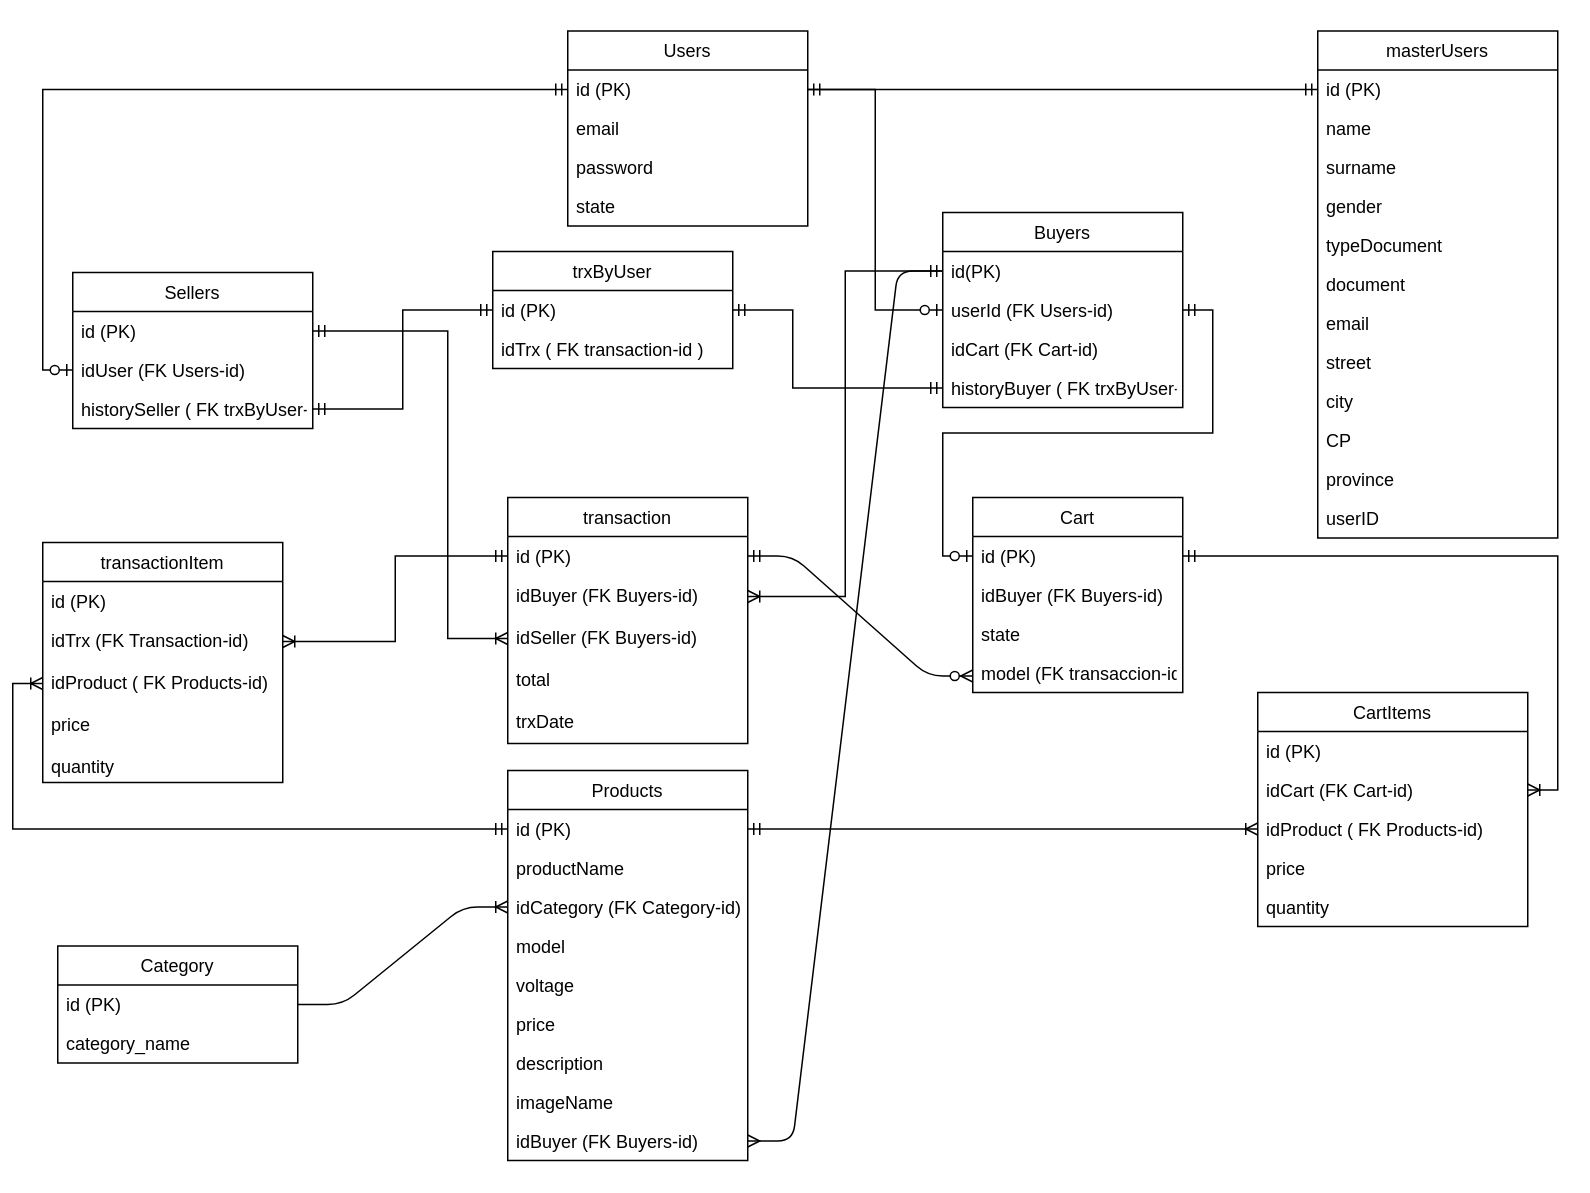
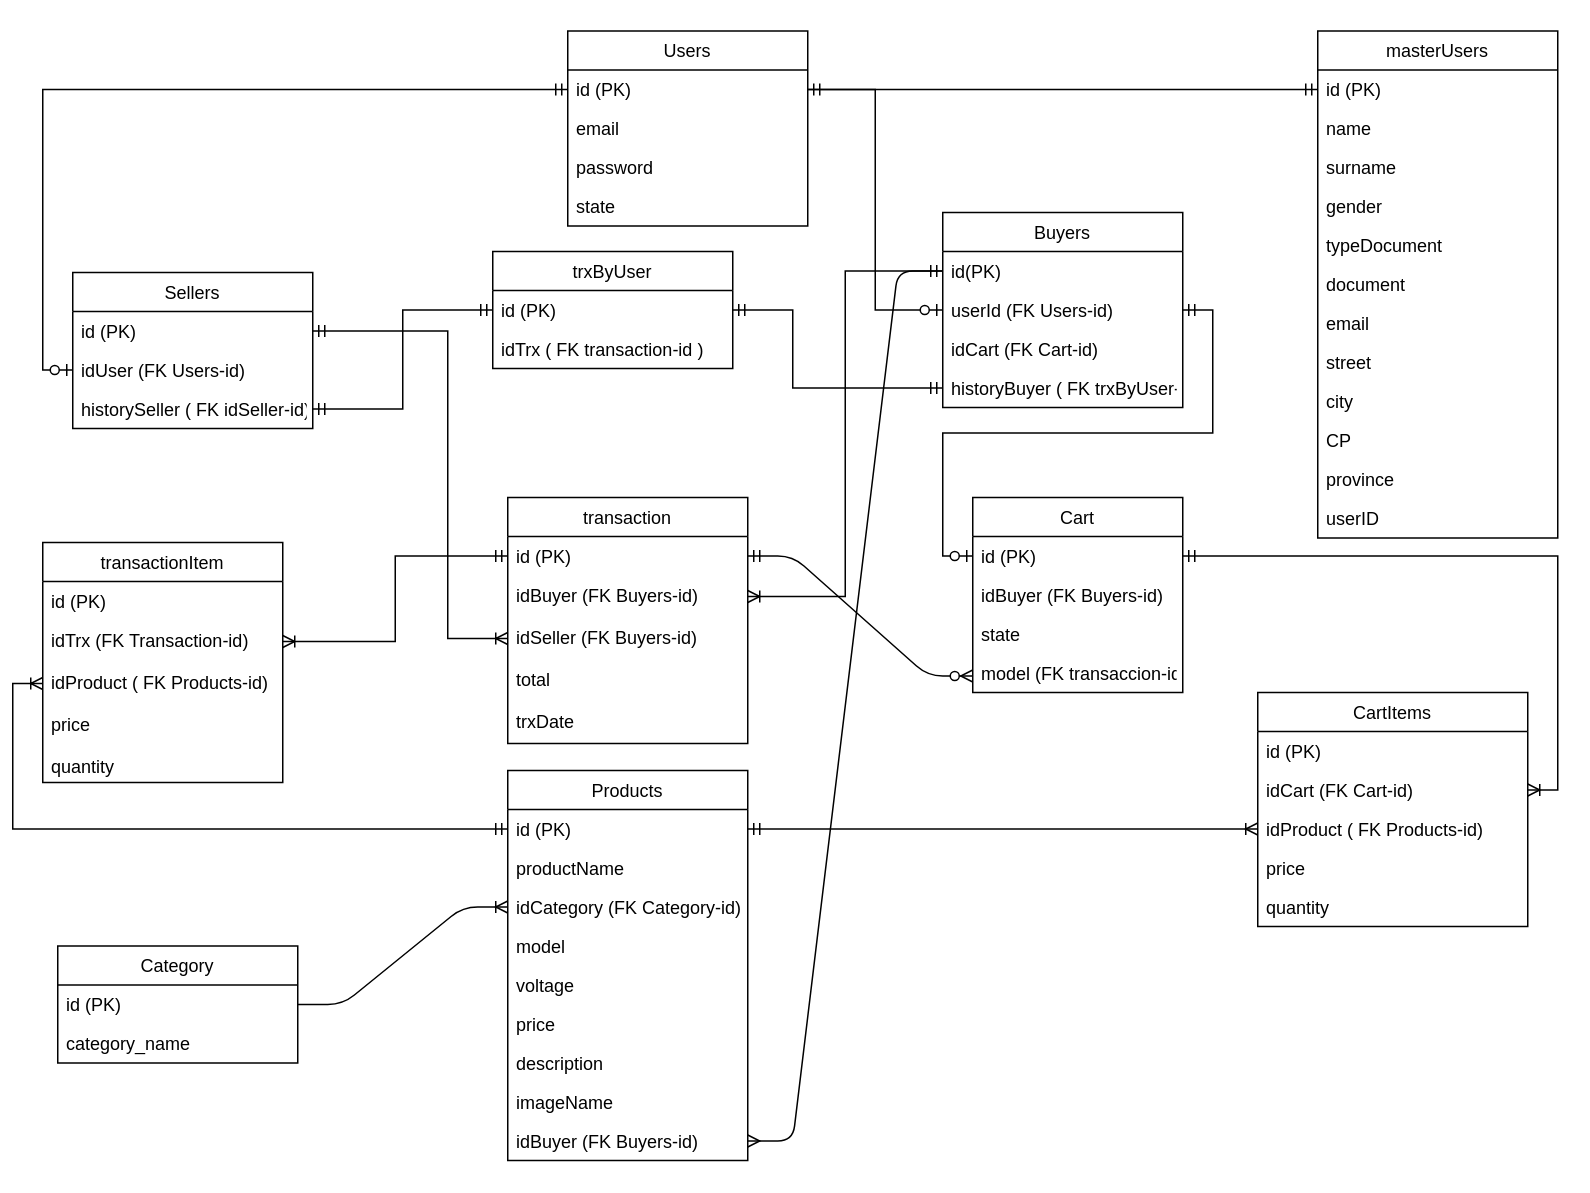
(228, 410) -> (216, 410)
